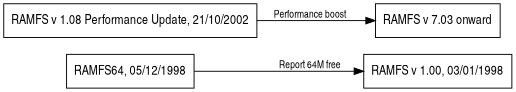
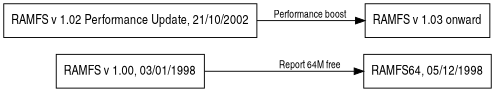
(130, 21) -> (130, 21)
(438, 21) -> (428, 21)
(274, 71) -> (279, 71)
